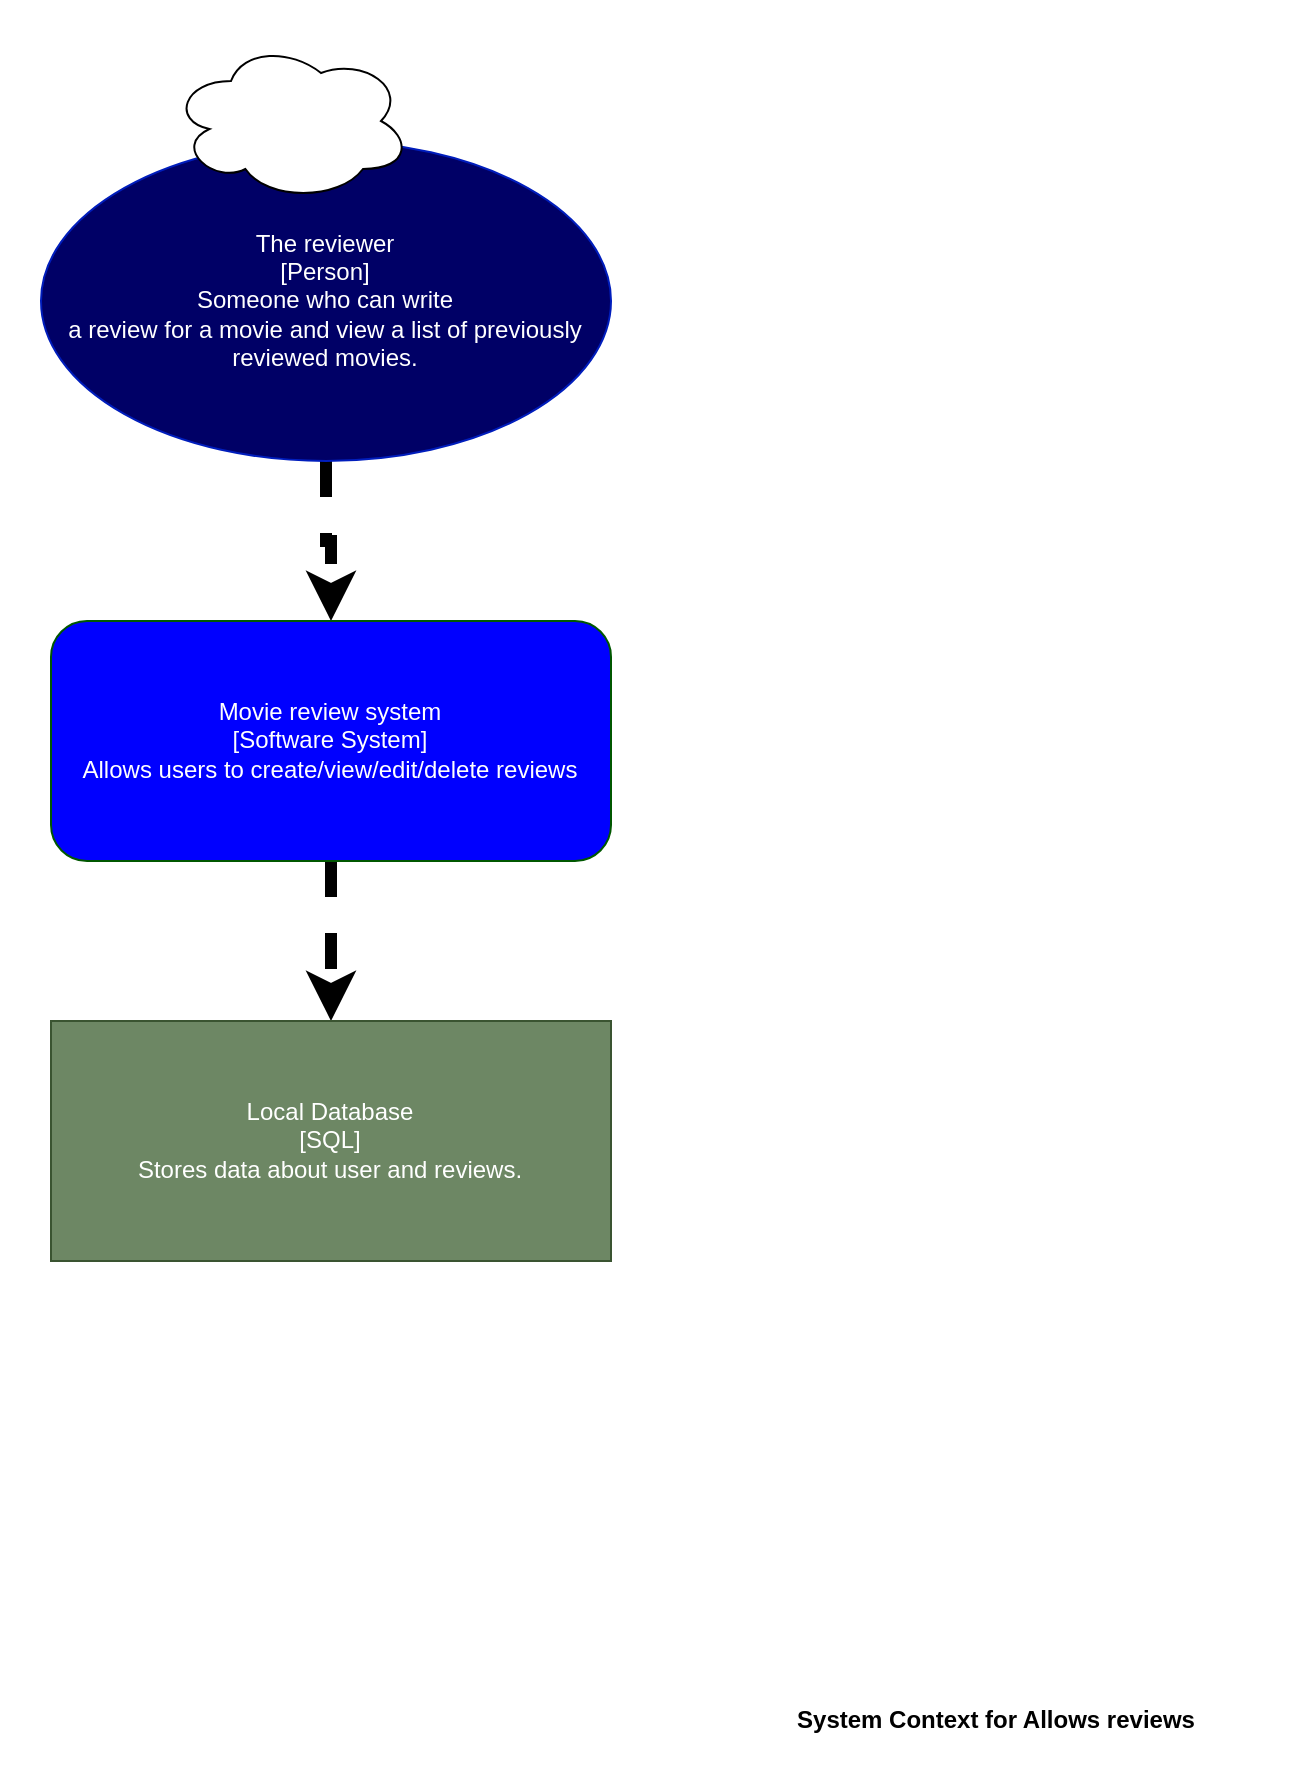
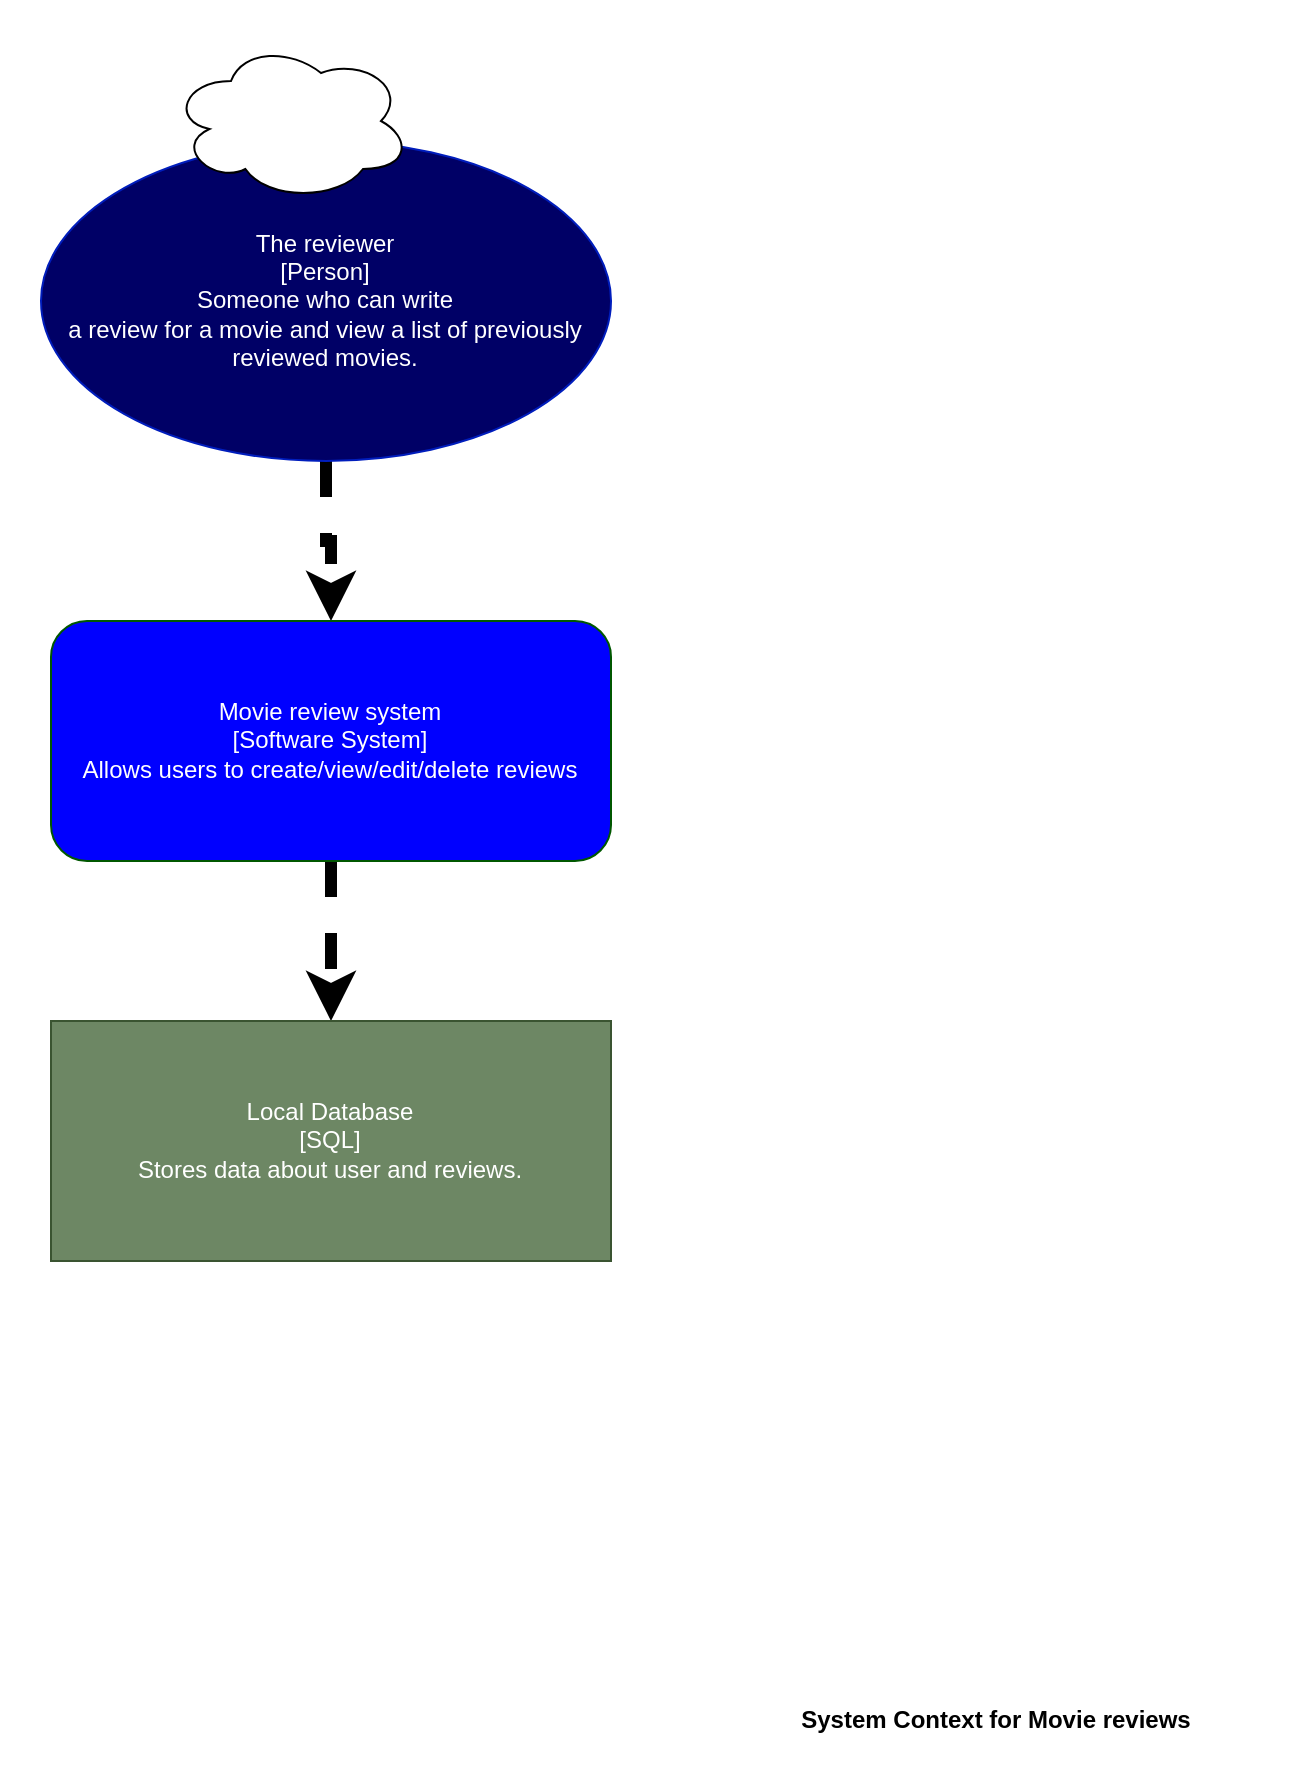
(997, 1721) -> (997, 1721)
